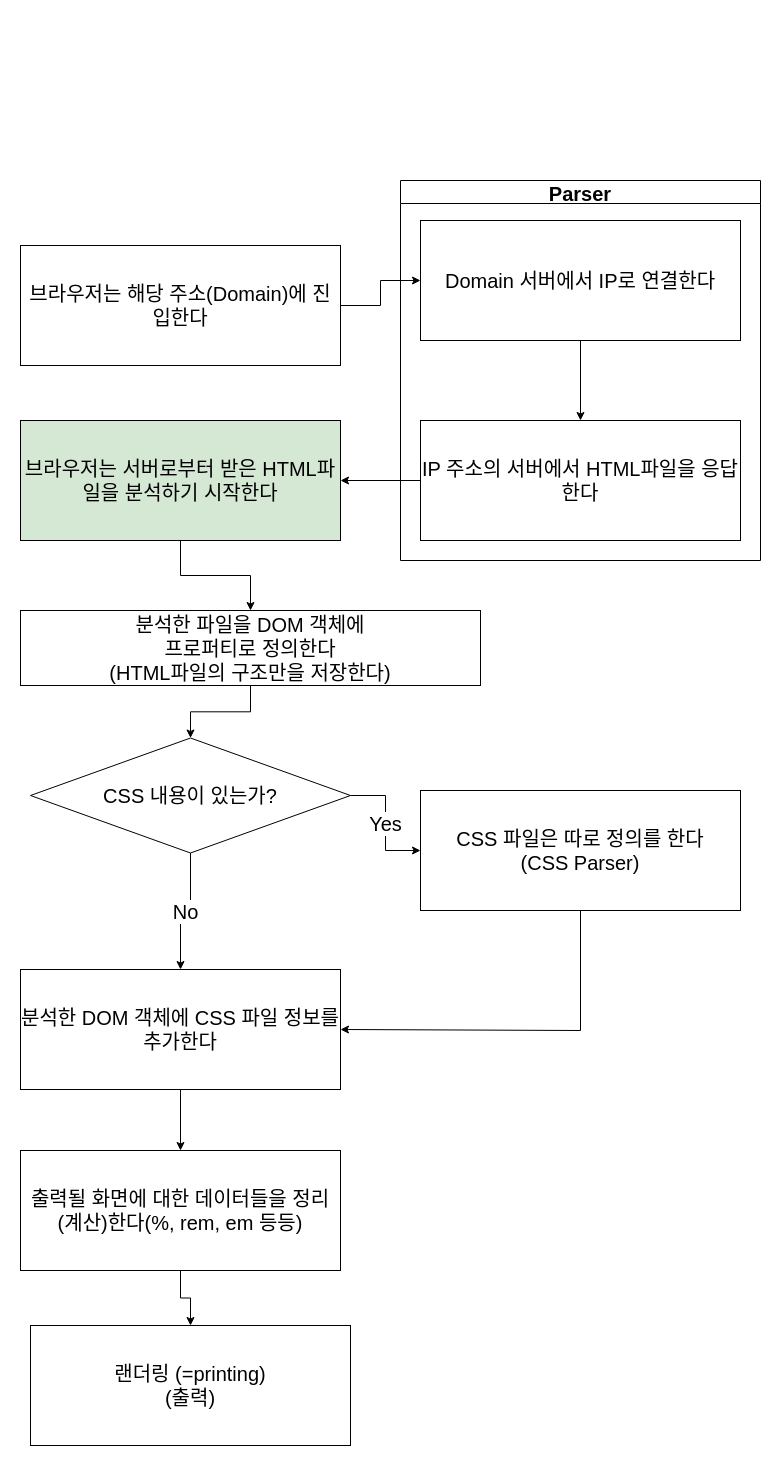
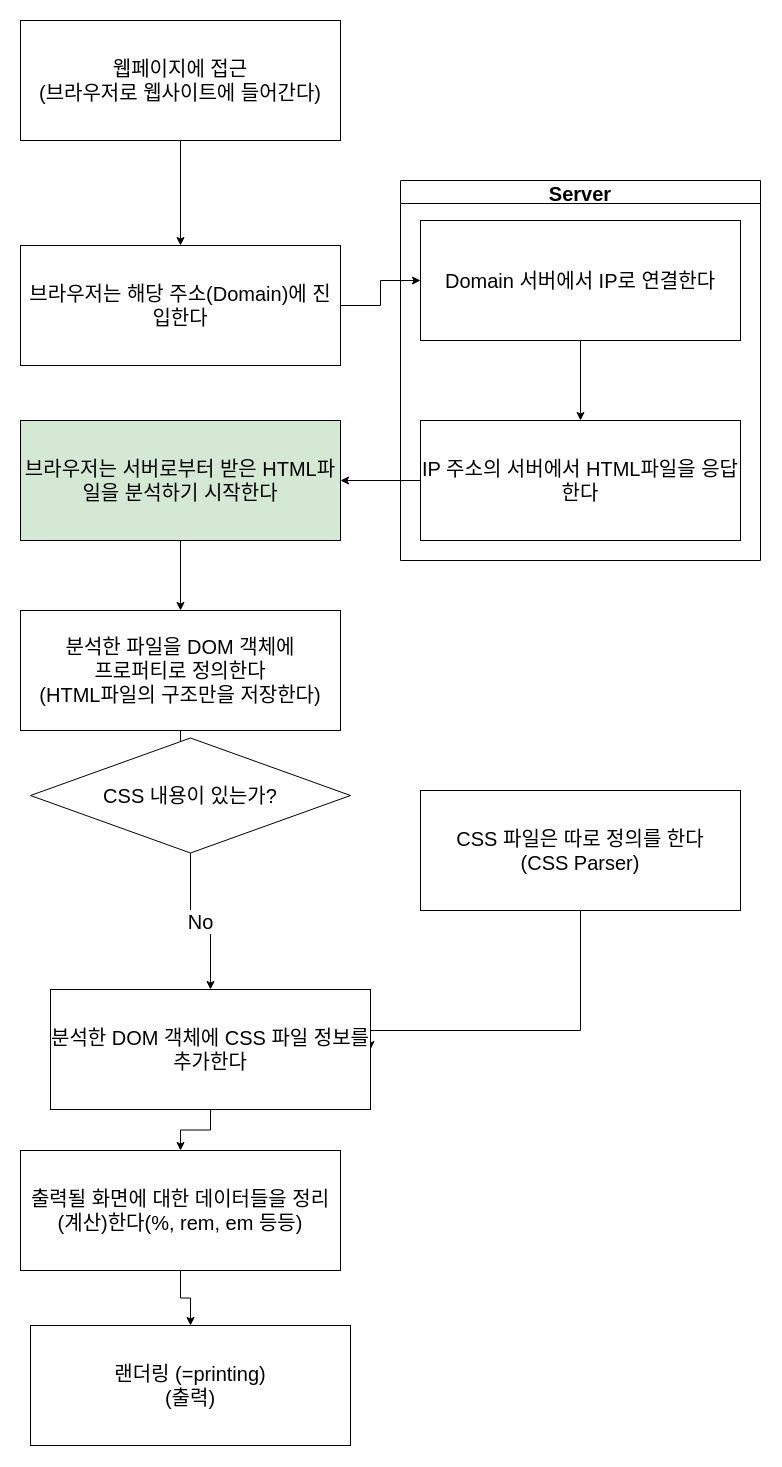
none -> (181, 81)
none -> (181, 190)
(580, 194) -> (580, 194)
(251, 648) -> (181, 671)
(386, 820) -> none
(181, 1030) -> (211, 1050)
